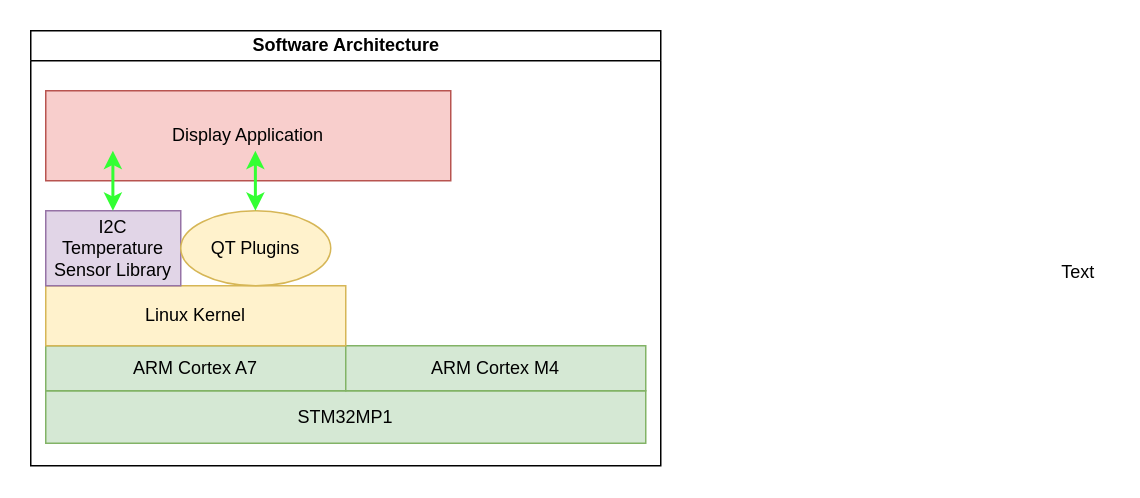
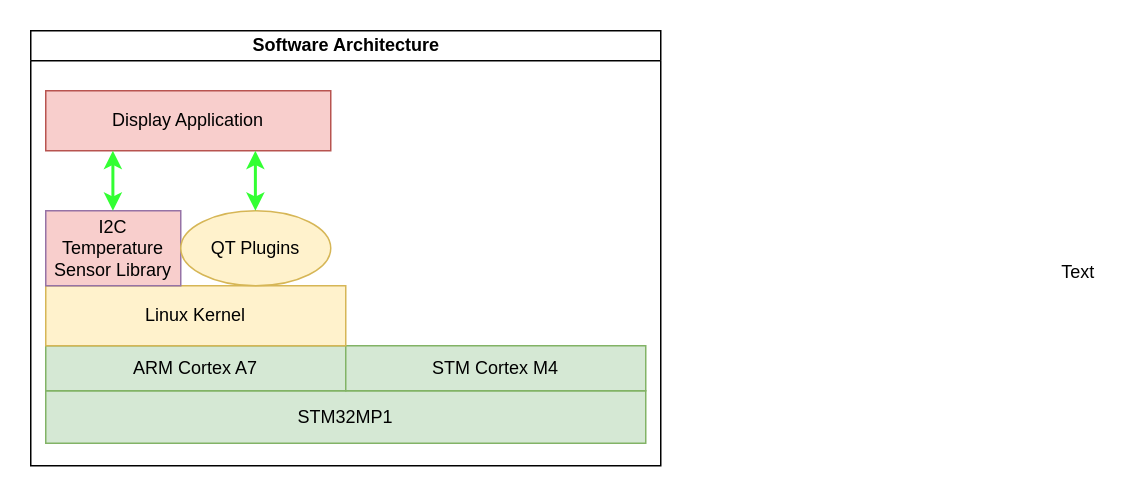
(248, 136) -> (188, 121)
(113, 248) -> (113, 248)
(496, 368) -> (496, 368)
